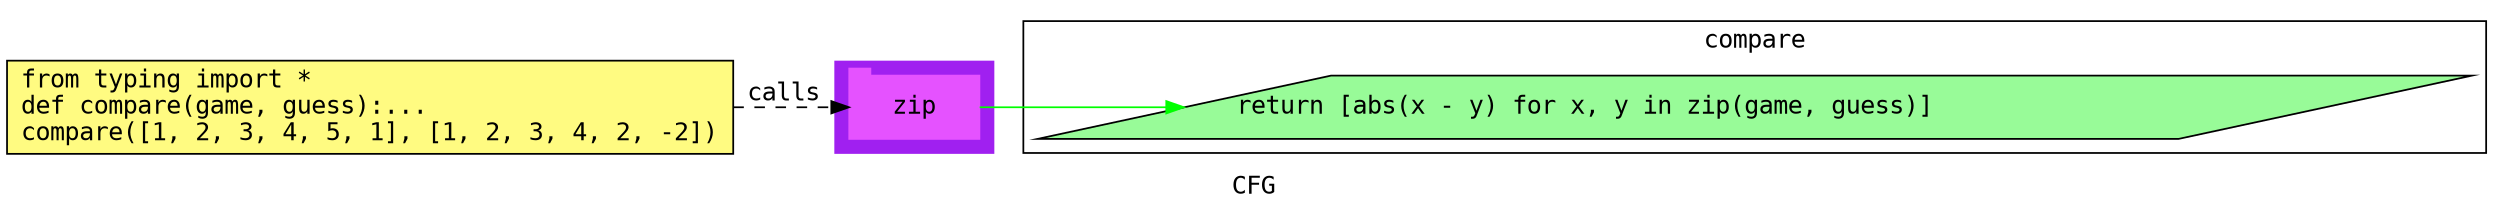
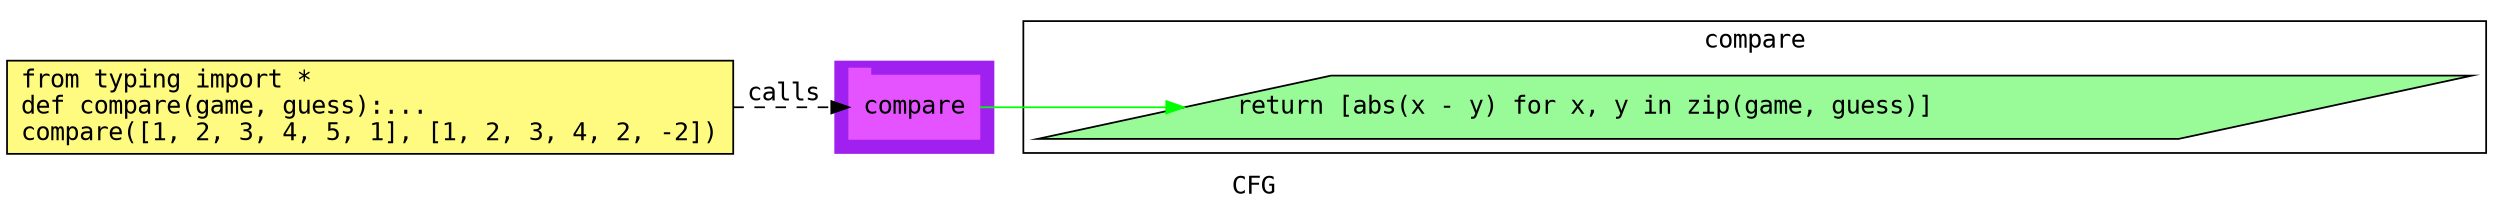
(914, 107) -> (914, 107)
